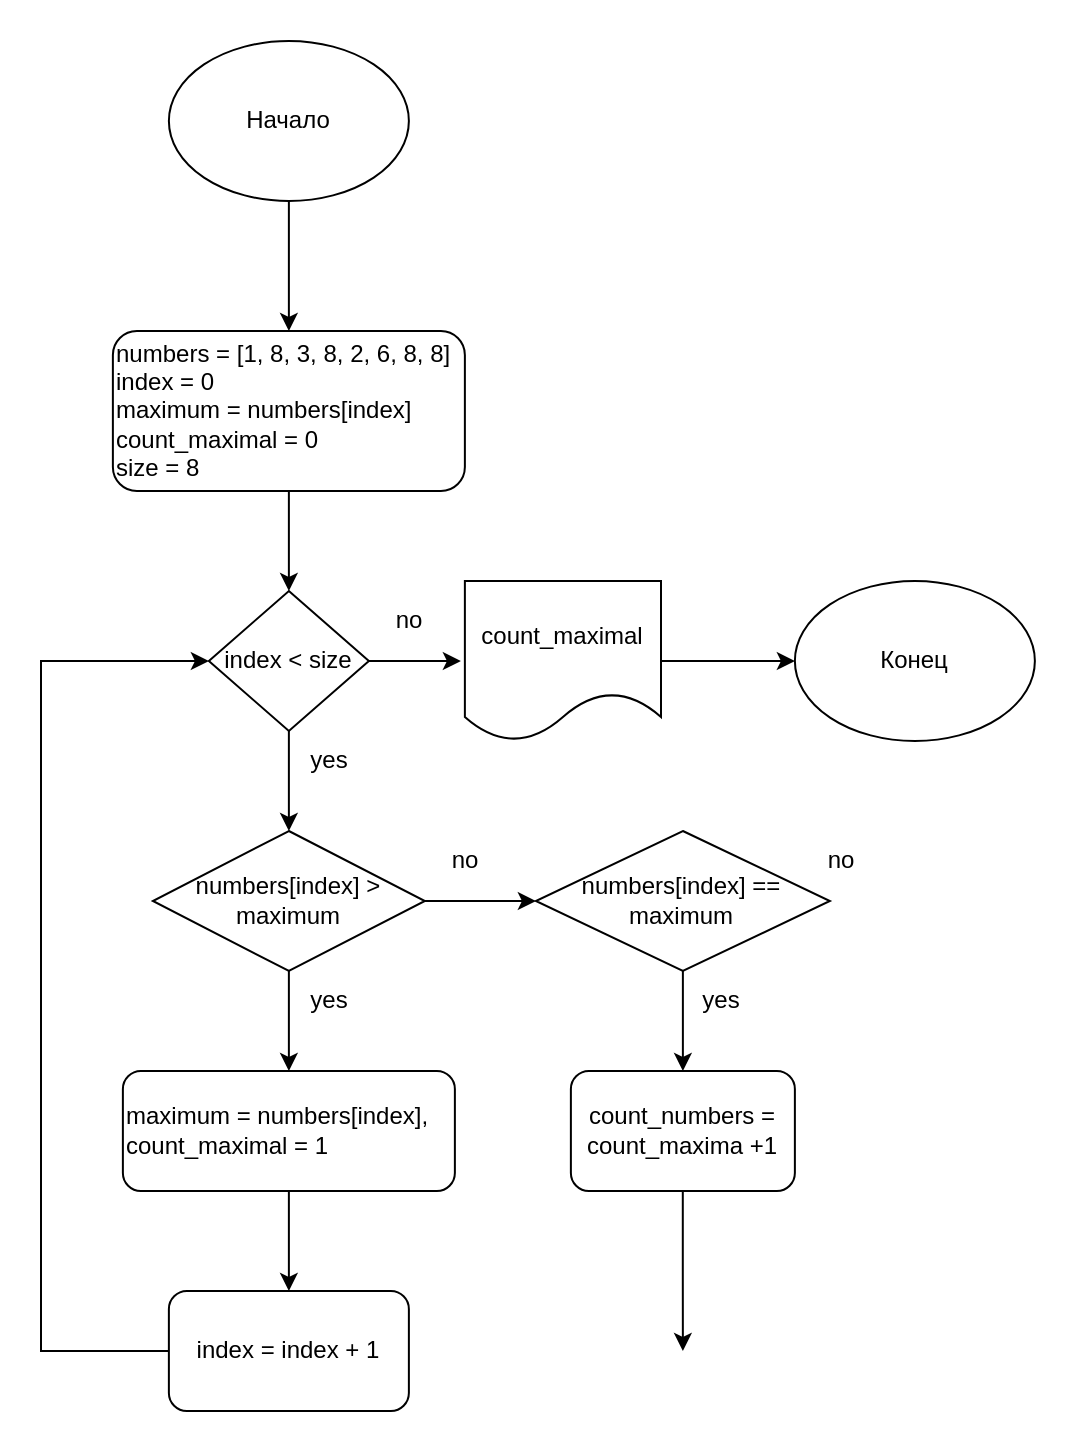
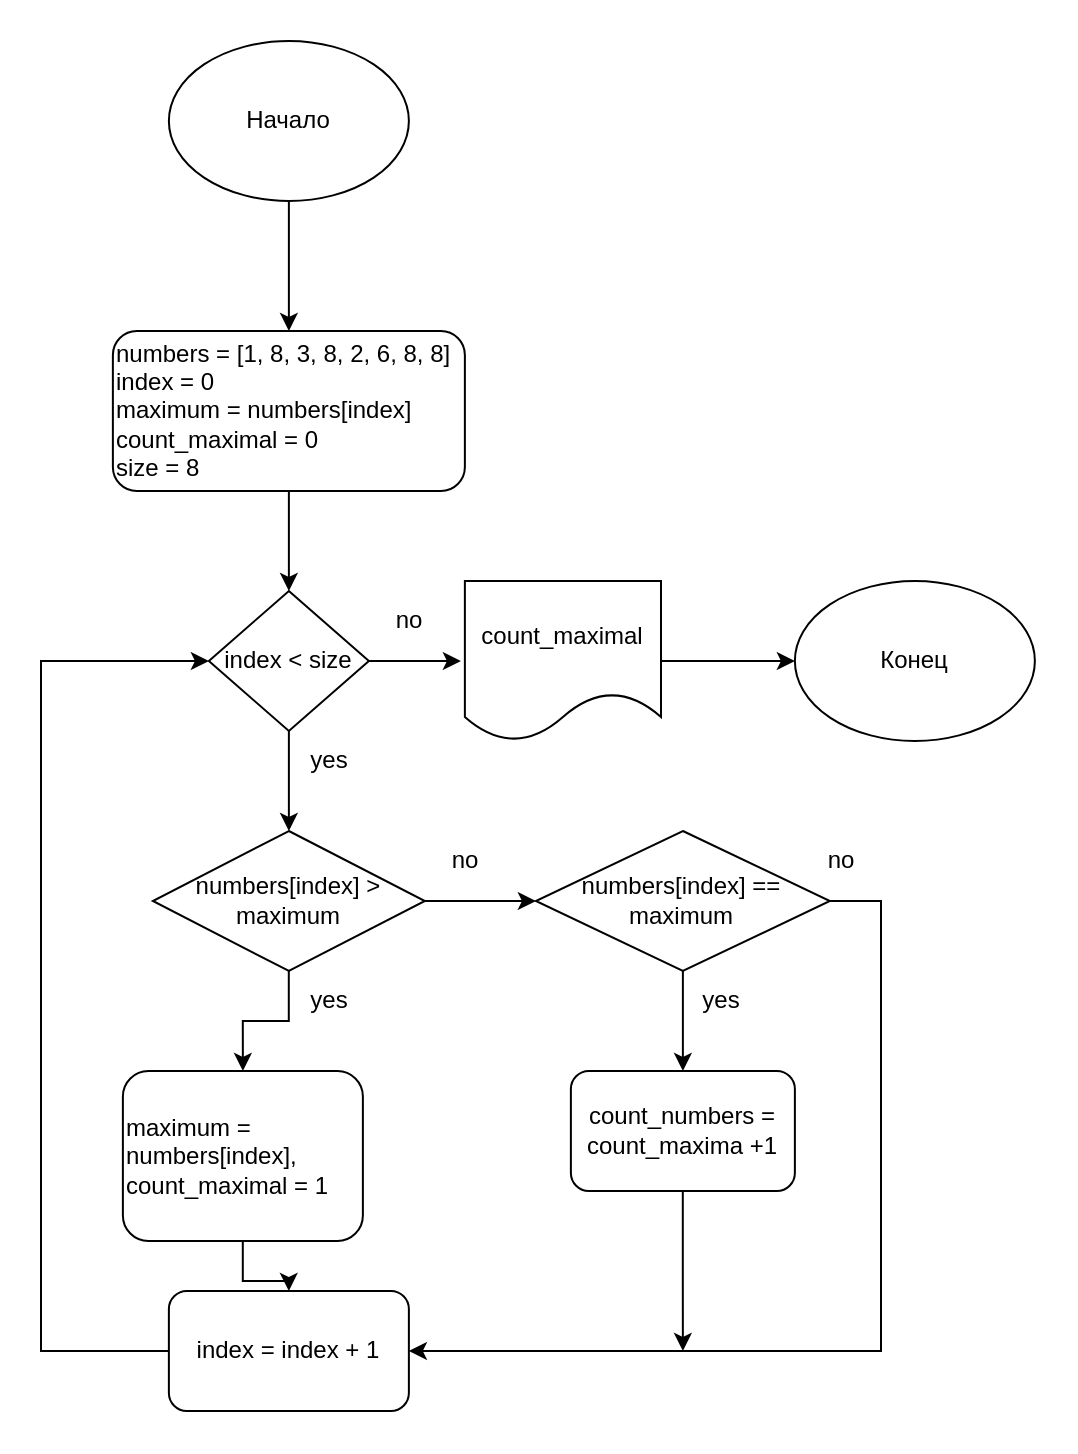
(289, 1131) -> (243, 1156)
none -> (881, 1330)
